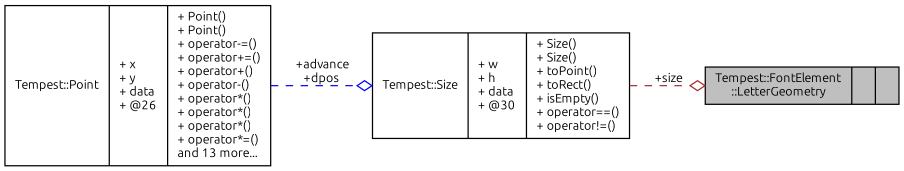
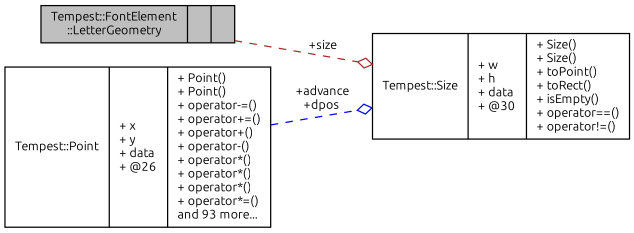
(660, 86) -> (296, 51)
(218, 153) -> (218, 215)
